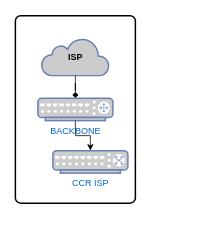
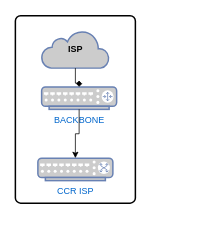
(75, 57) -> (75, 49)
(75, 109) -> (79, 98)
(90, 162) -> (75, 169)
